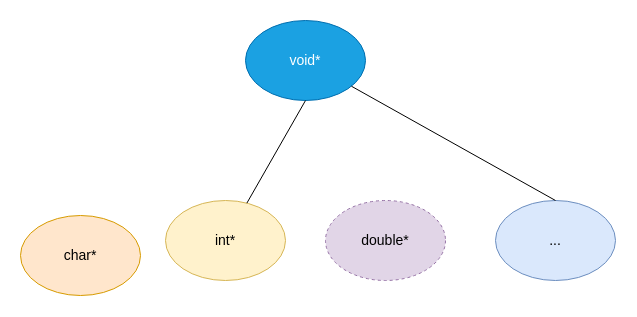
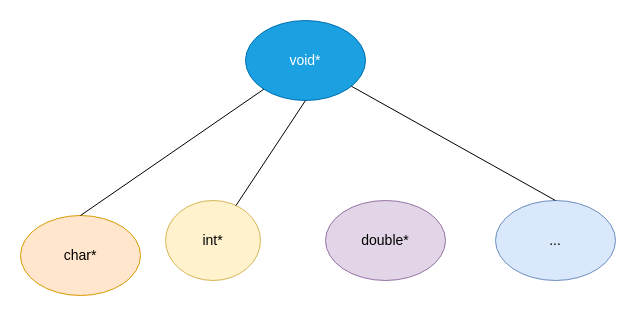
none -> (172, 152)
(226, 241) -> (213, 241)
(386, 241) -> (386, 241)
